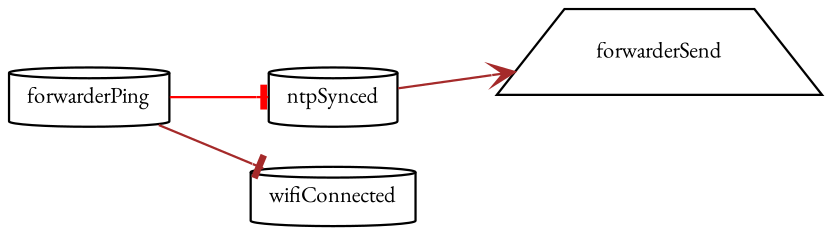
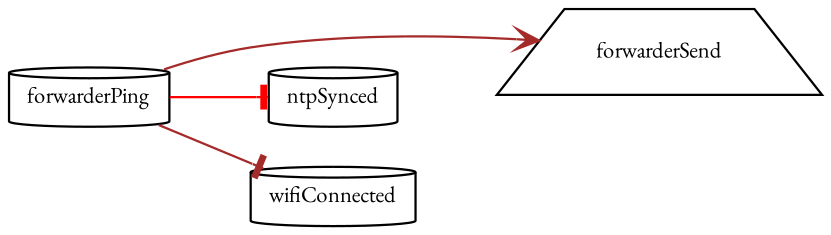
(445, 82) -> (339, 39)
